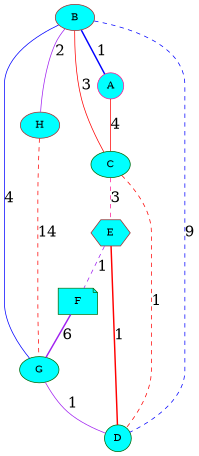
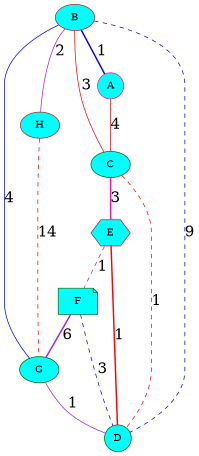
(111, 199) -> (111, 199)
none -> (95, 371)
